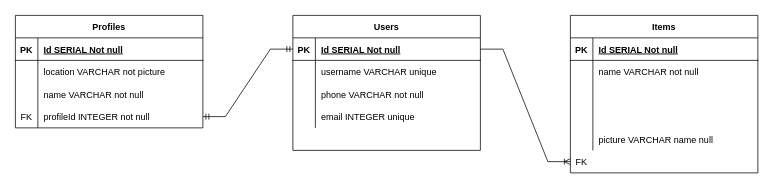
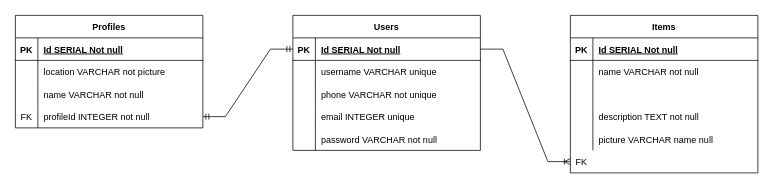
(371, 95) -> (377, 95)
none -> (675, 117)
none -> (398, 139)
